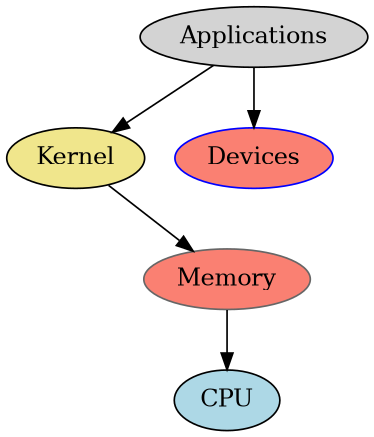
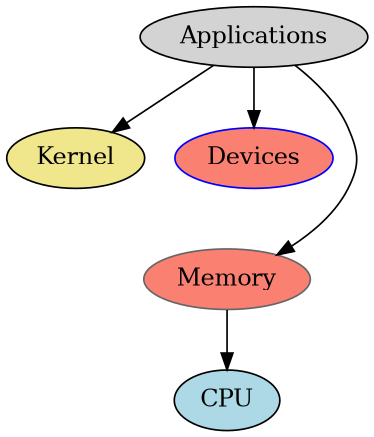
(144, 213) -> (357, 158)
